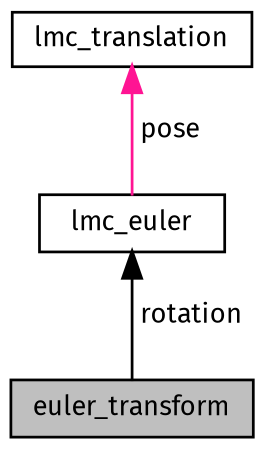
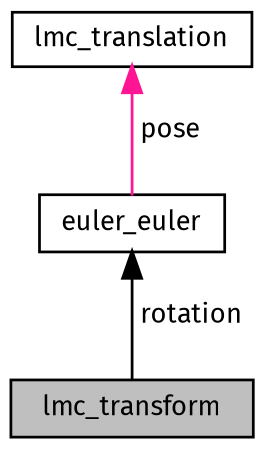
(132, 223) -> (132, 223)
(132, 409) -> (132, 409)
